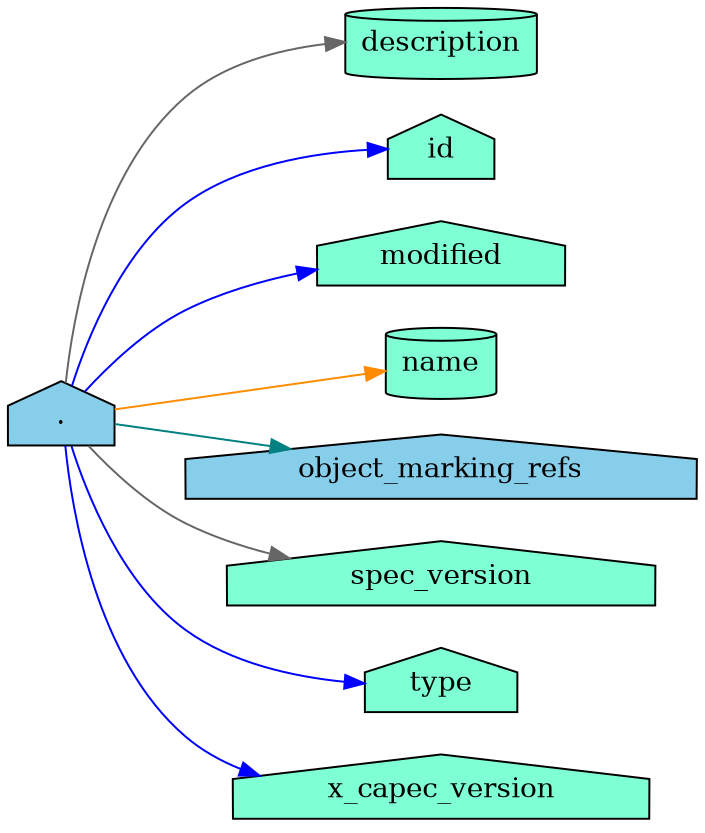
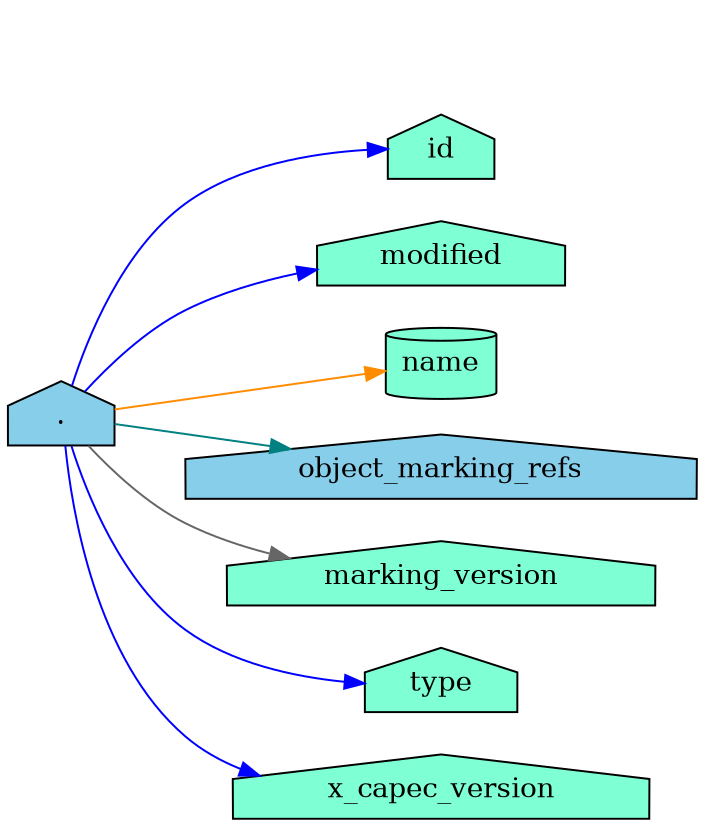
(441, 43) -> none
(441, 577) -> (441, 577)
